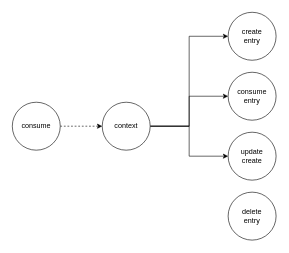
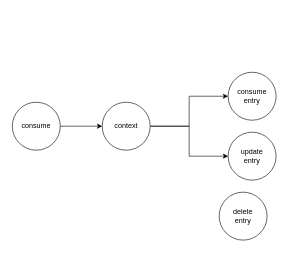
(189, 36) -> none
(252, 36) -> none
(78, 126) -> (78, 126)
(252, 156) -> (252, 156)
(252, 216) -> (243, 216)
